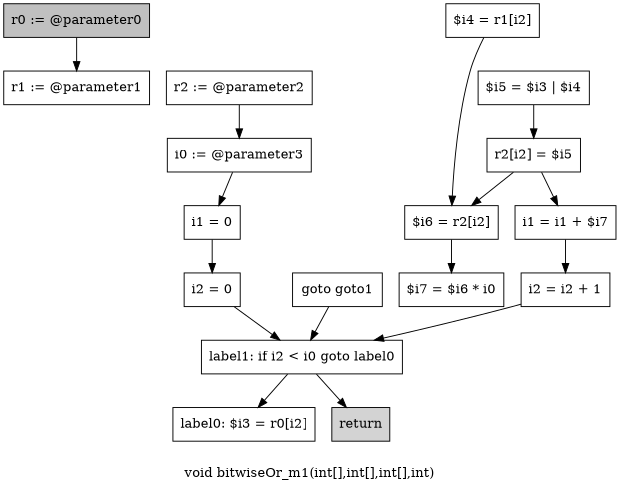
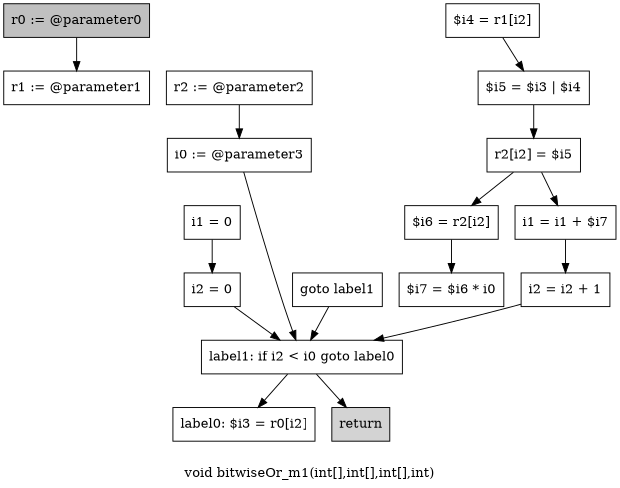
(461, 115) -> (511, 50)
(228, 184) -> (267, 252)
(337, 290) -> (337, 290)
